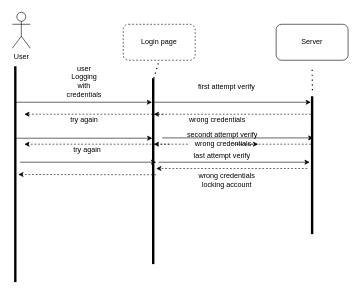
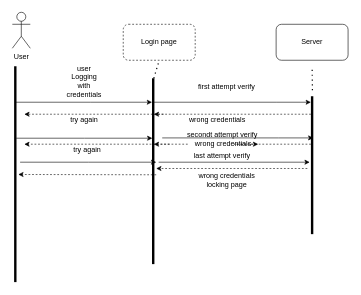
(227, 180) -> (227, 180)
